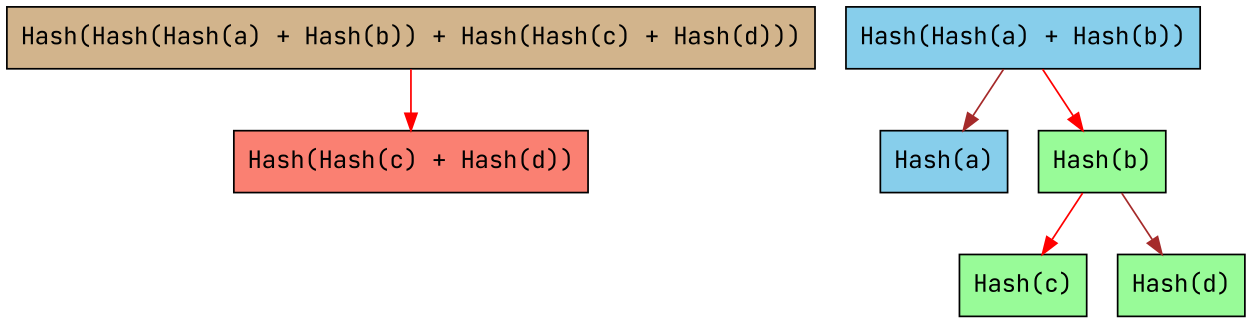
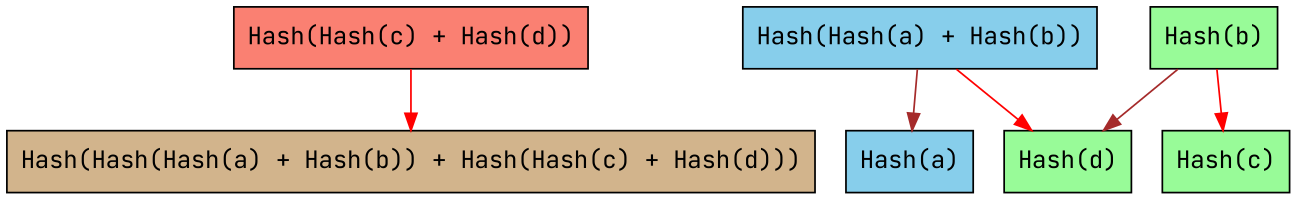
(411, 91) -> (411, 91)
(1058, 93) -> (987, 94)
